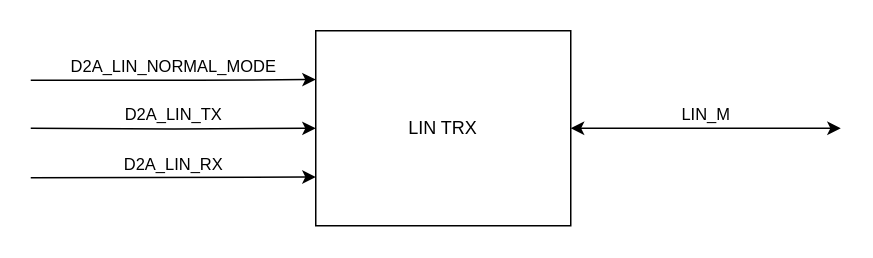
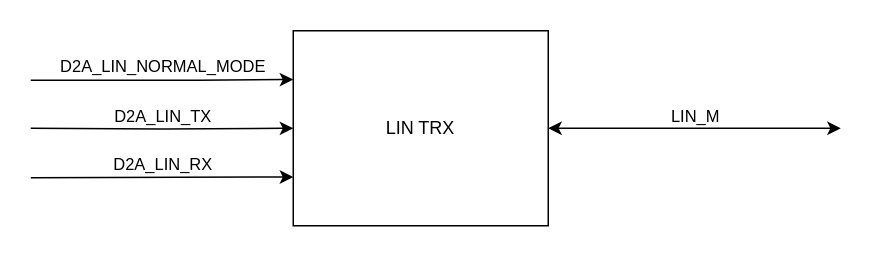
(443, 128) -> (421, 128)
